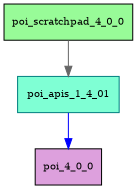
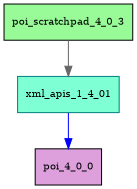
(68, 22) -> (68, 22)
(68, 95) -> (68, 95)
